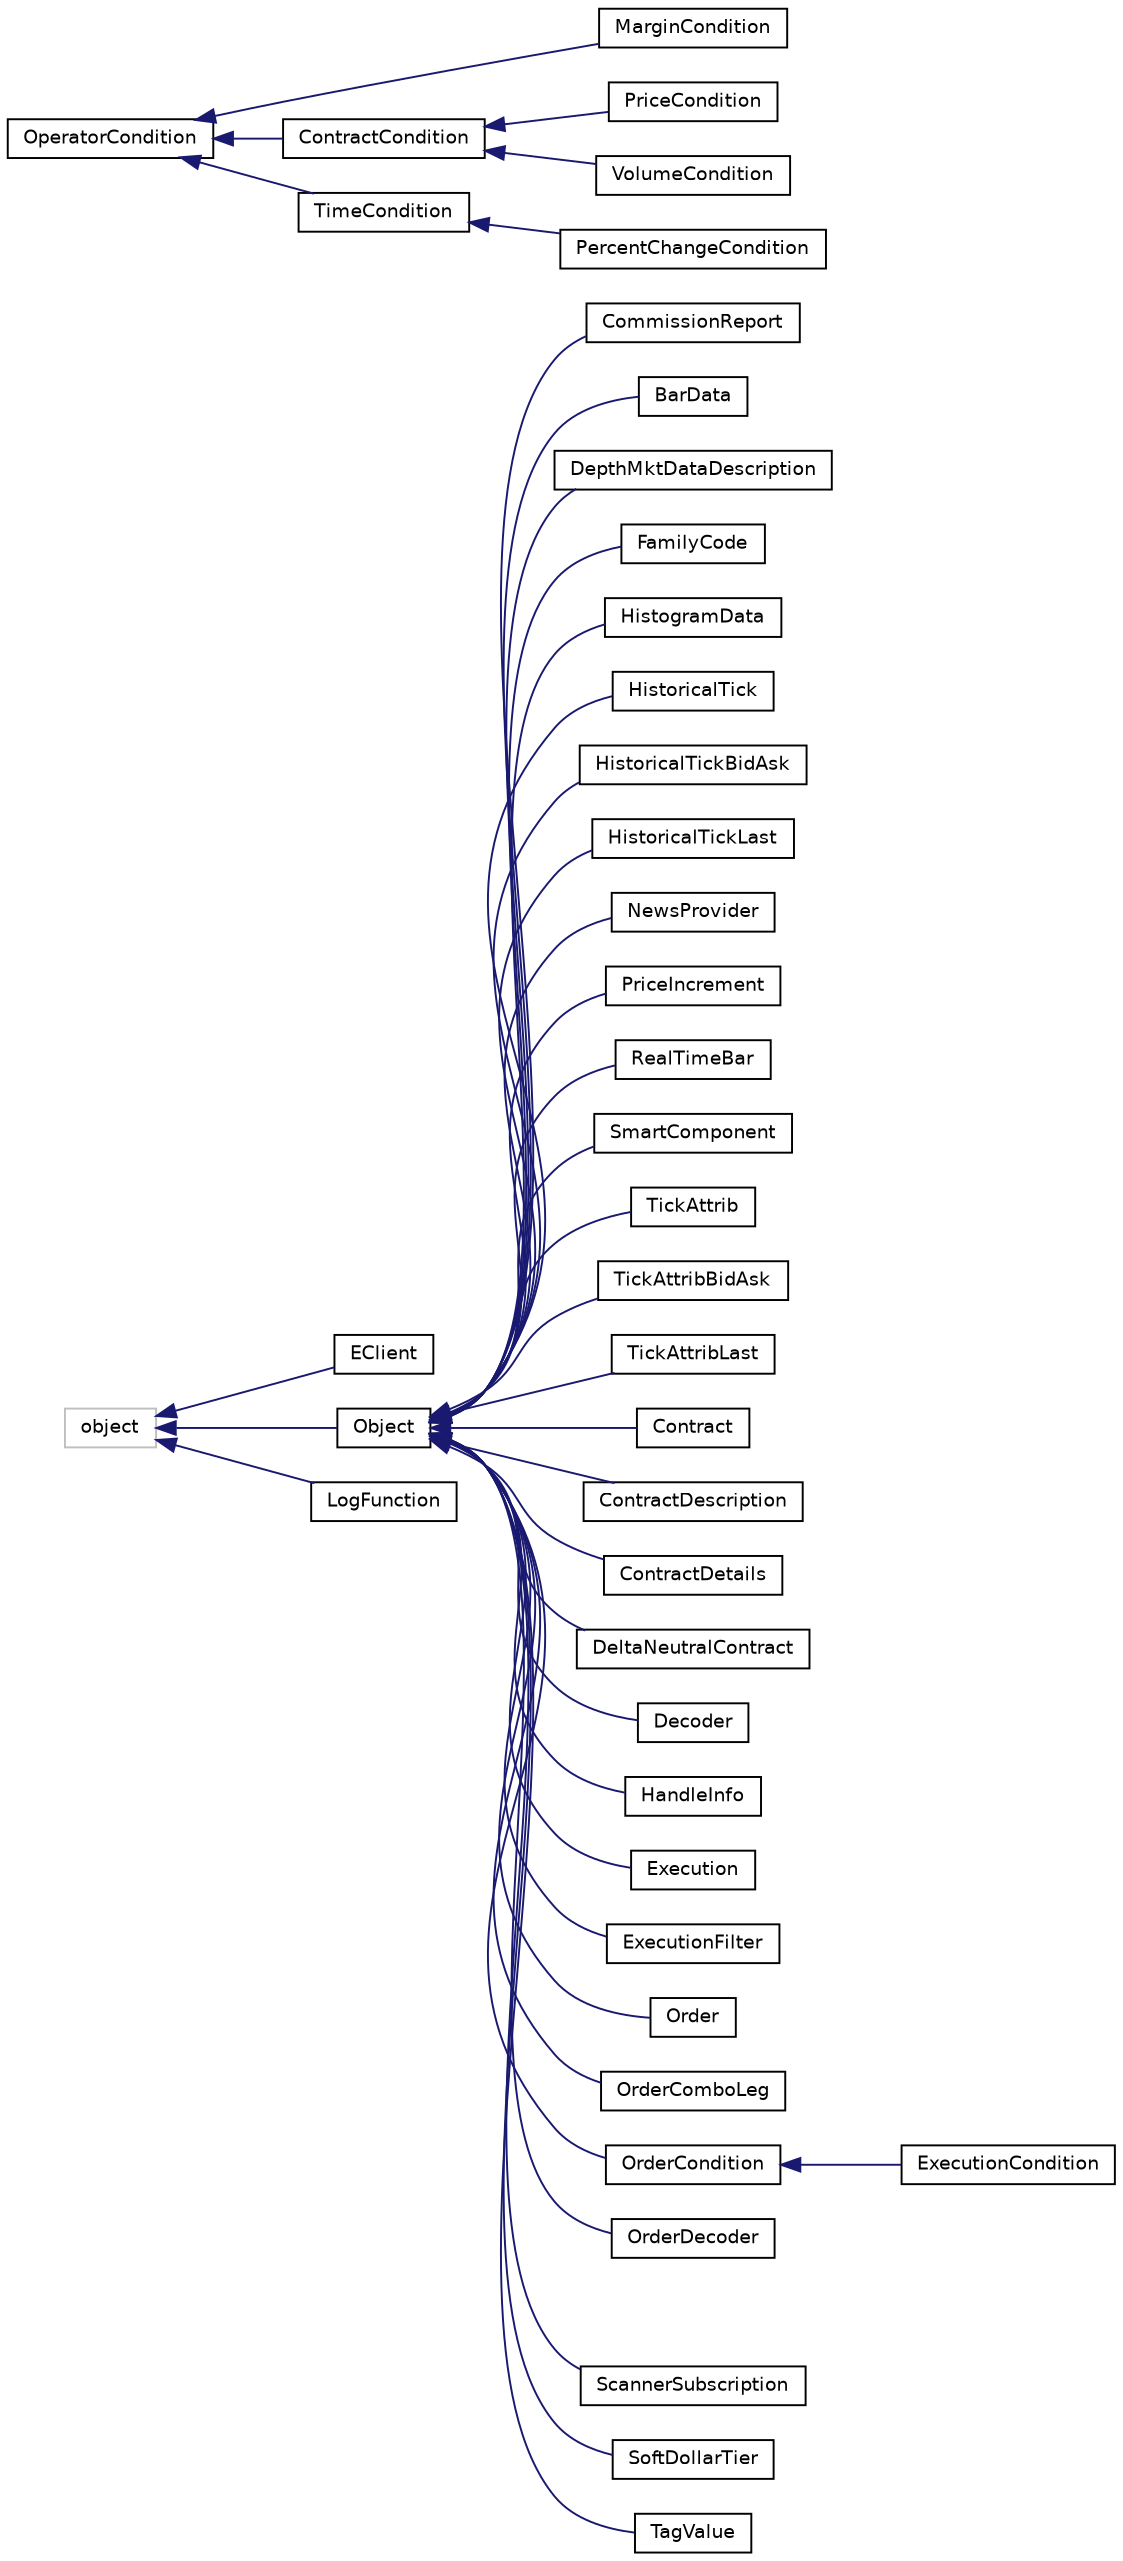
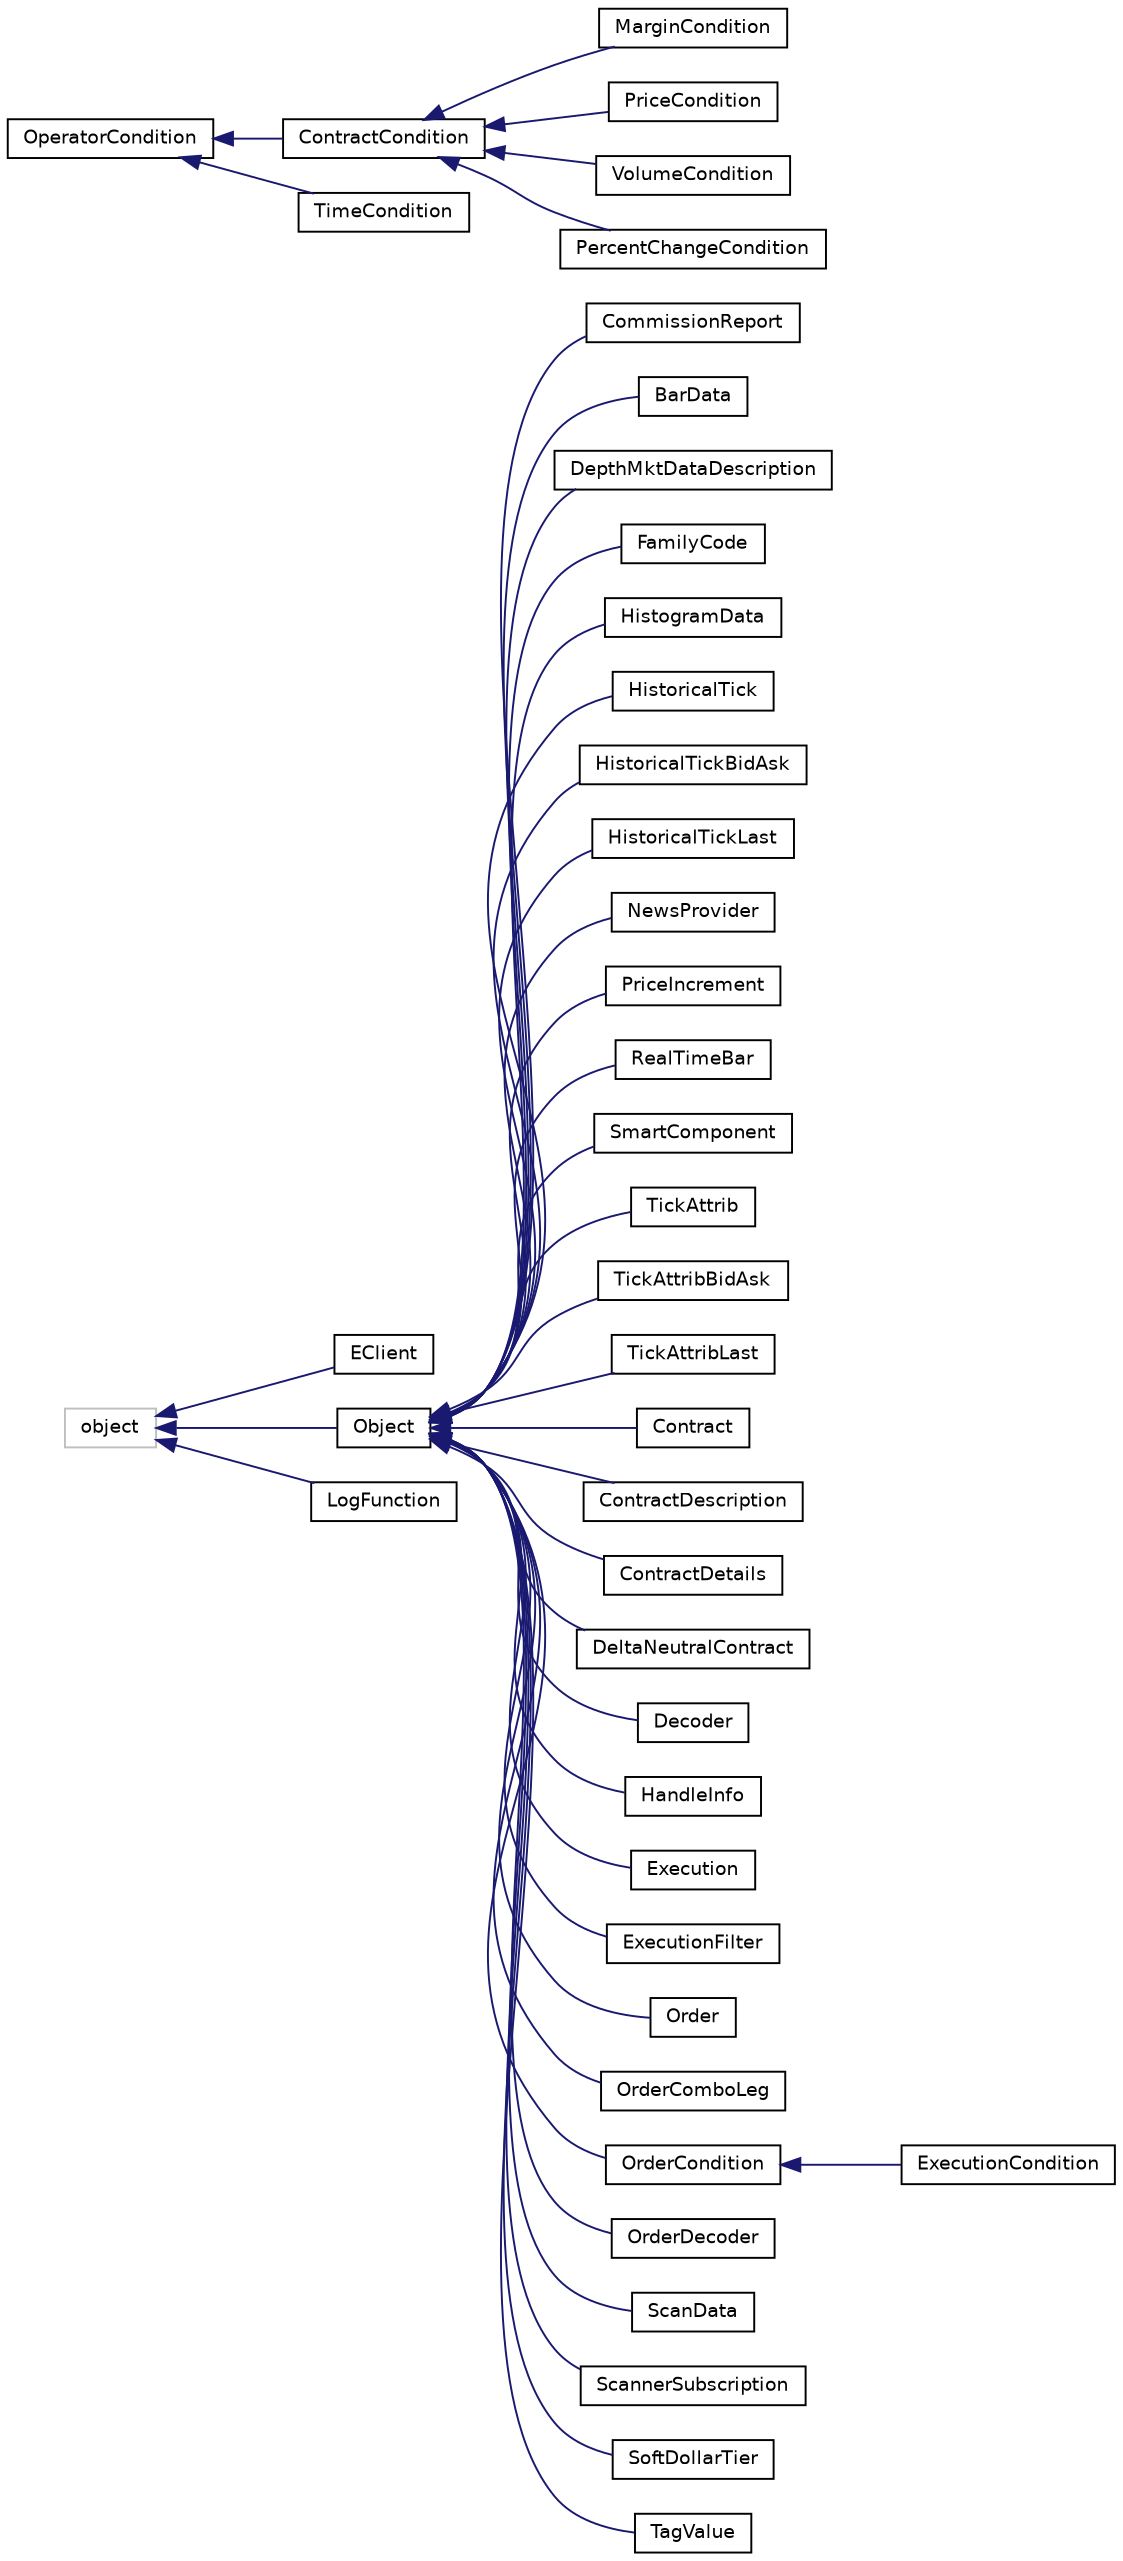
(406, 78) -> (527, 75)
(525, 229) -> (532, 202)
none -> (693, 2312)
